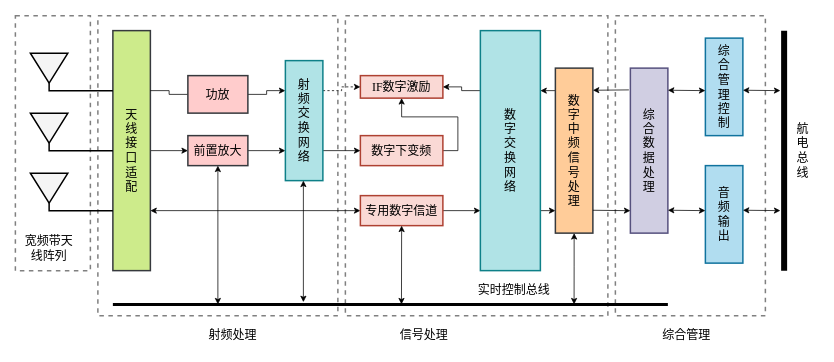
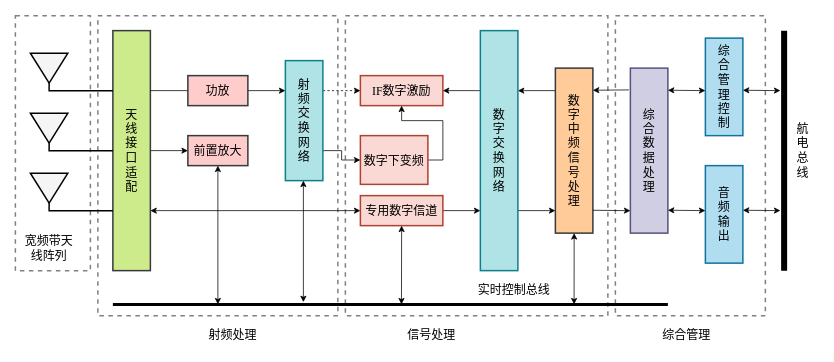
(402, 87) -> (402, 90)
(218, 94) -> (218, 90)
(264, 150) -> none
(402, 150) -> (394, 160)
(510, 150) -> (499, 150)
(424, 334) -> (432, 334)
